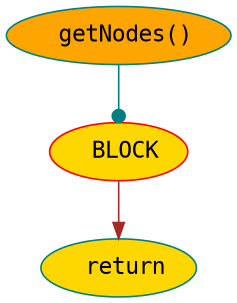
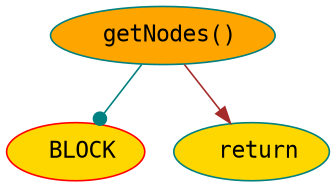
(119, 202) -> (202, 87)
